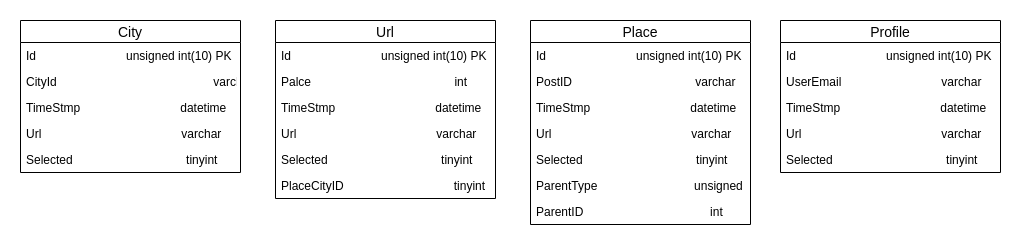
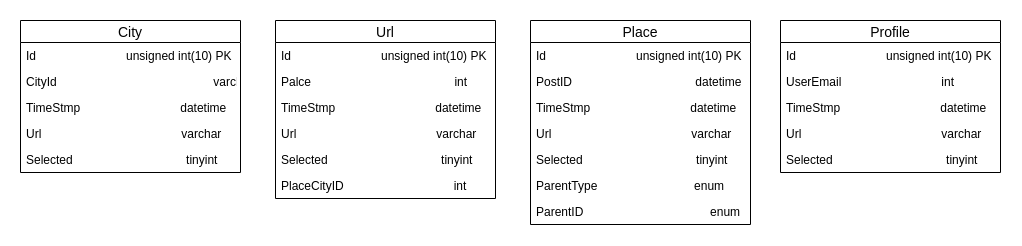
(676, 82) -> (678, 82)
(914, 82) -> (899, 82)
(421, 186) -> (409, 186)
(671, 186) -> (659, 186)
(669, 212) -> (674, 212)
